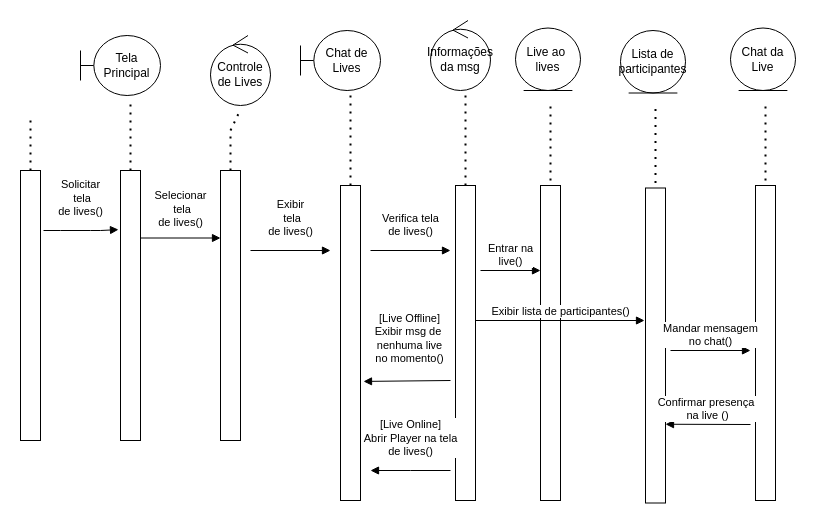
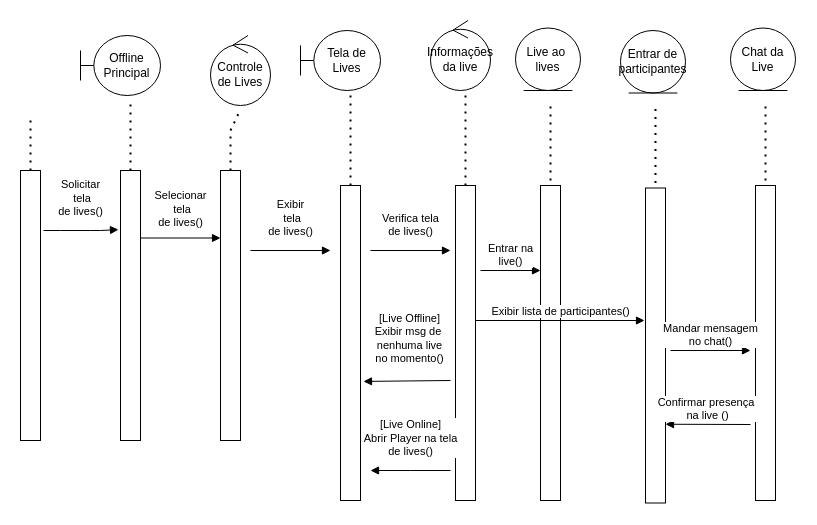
(461, 60) -> (461, 60)
(347, 61) -> (347, 61)
(653, 62) -> (653, 62)
(127, 66) -> (127, 66)
